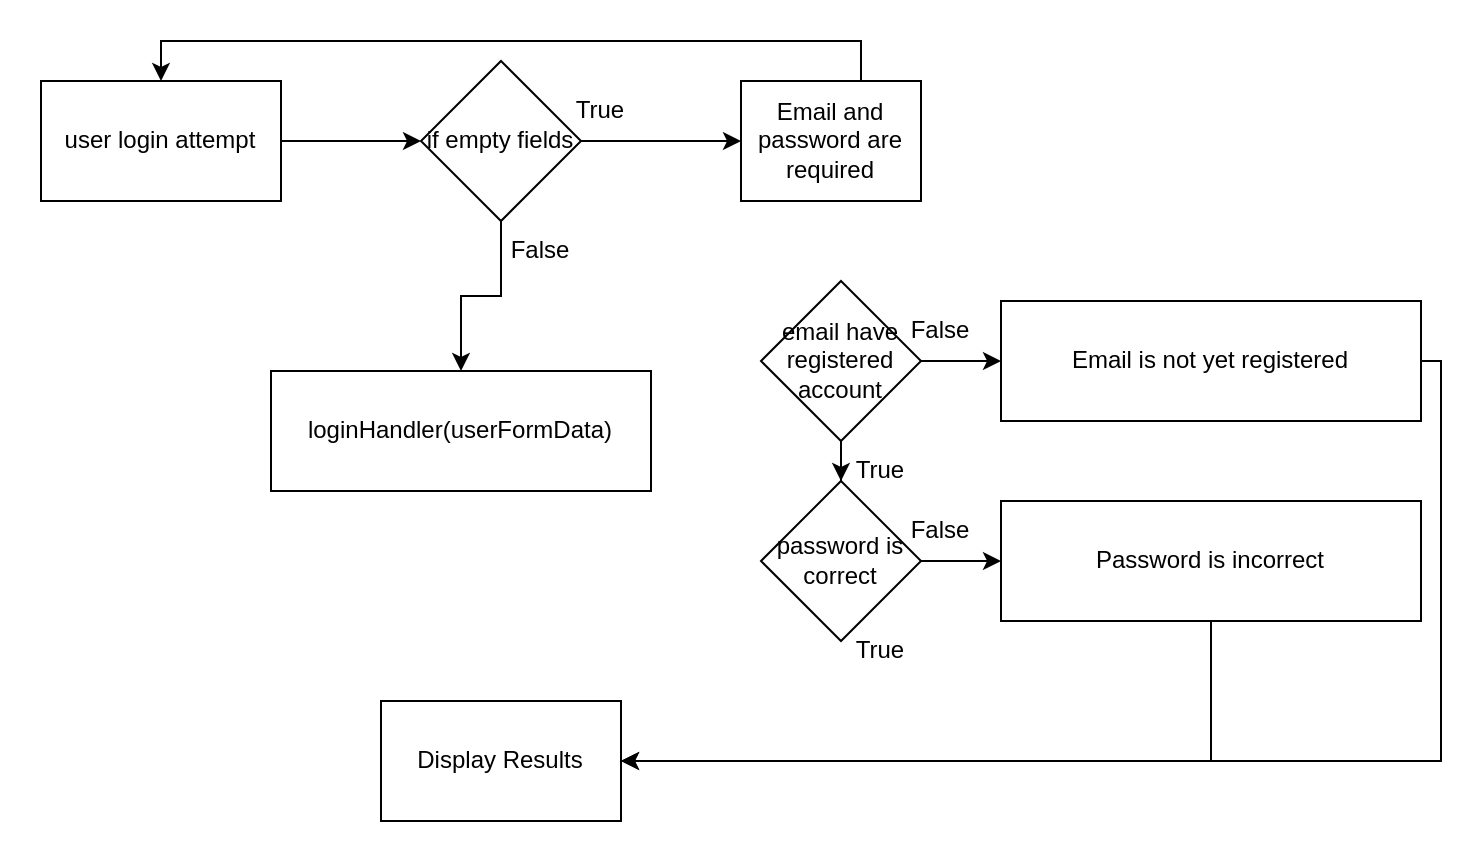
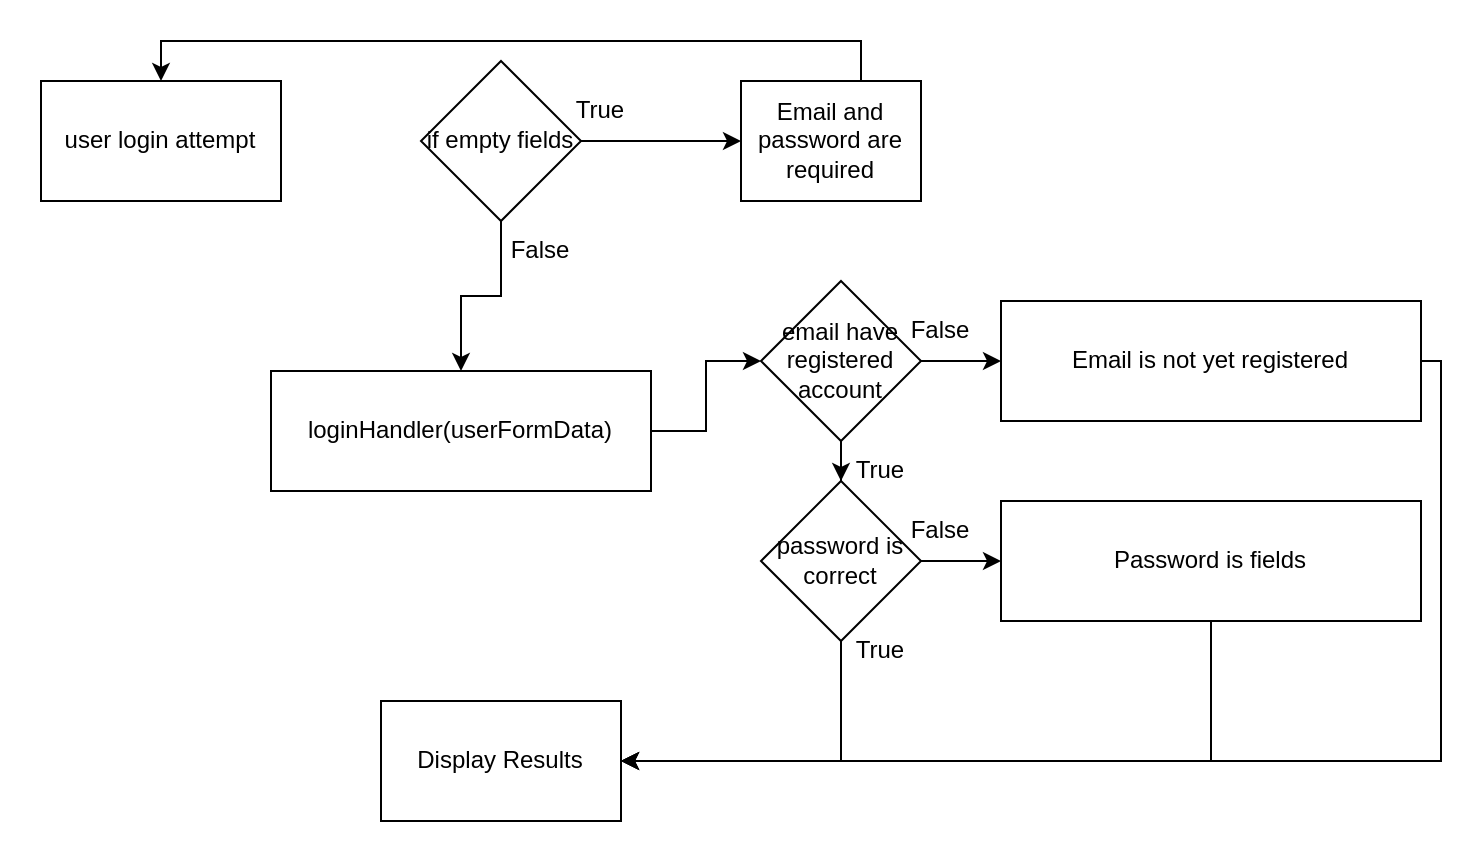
(344, 141) -> none
none -> (706, 403)
(1211, 561) -> (1211, 561)
none -> (841, 699)
